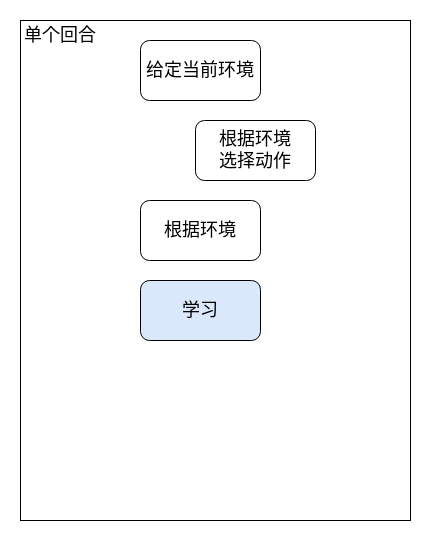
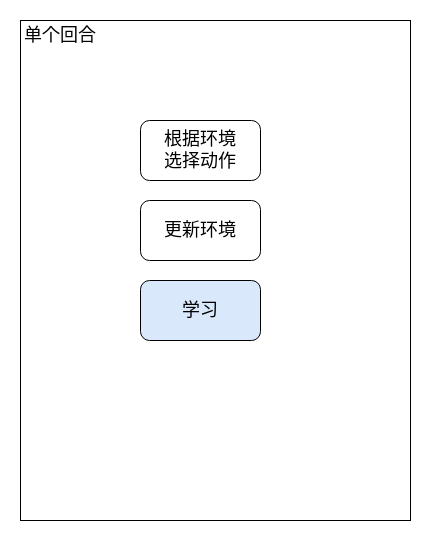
(201, 71) -> none
(256, 151) -> (201, 151)
(201, 231) -> (201, 231)
